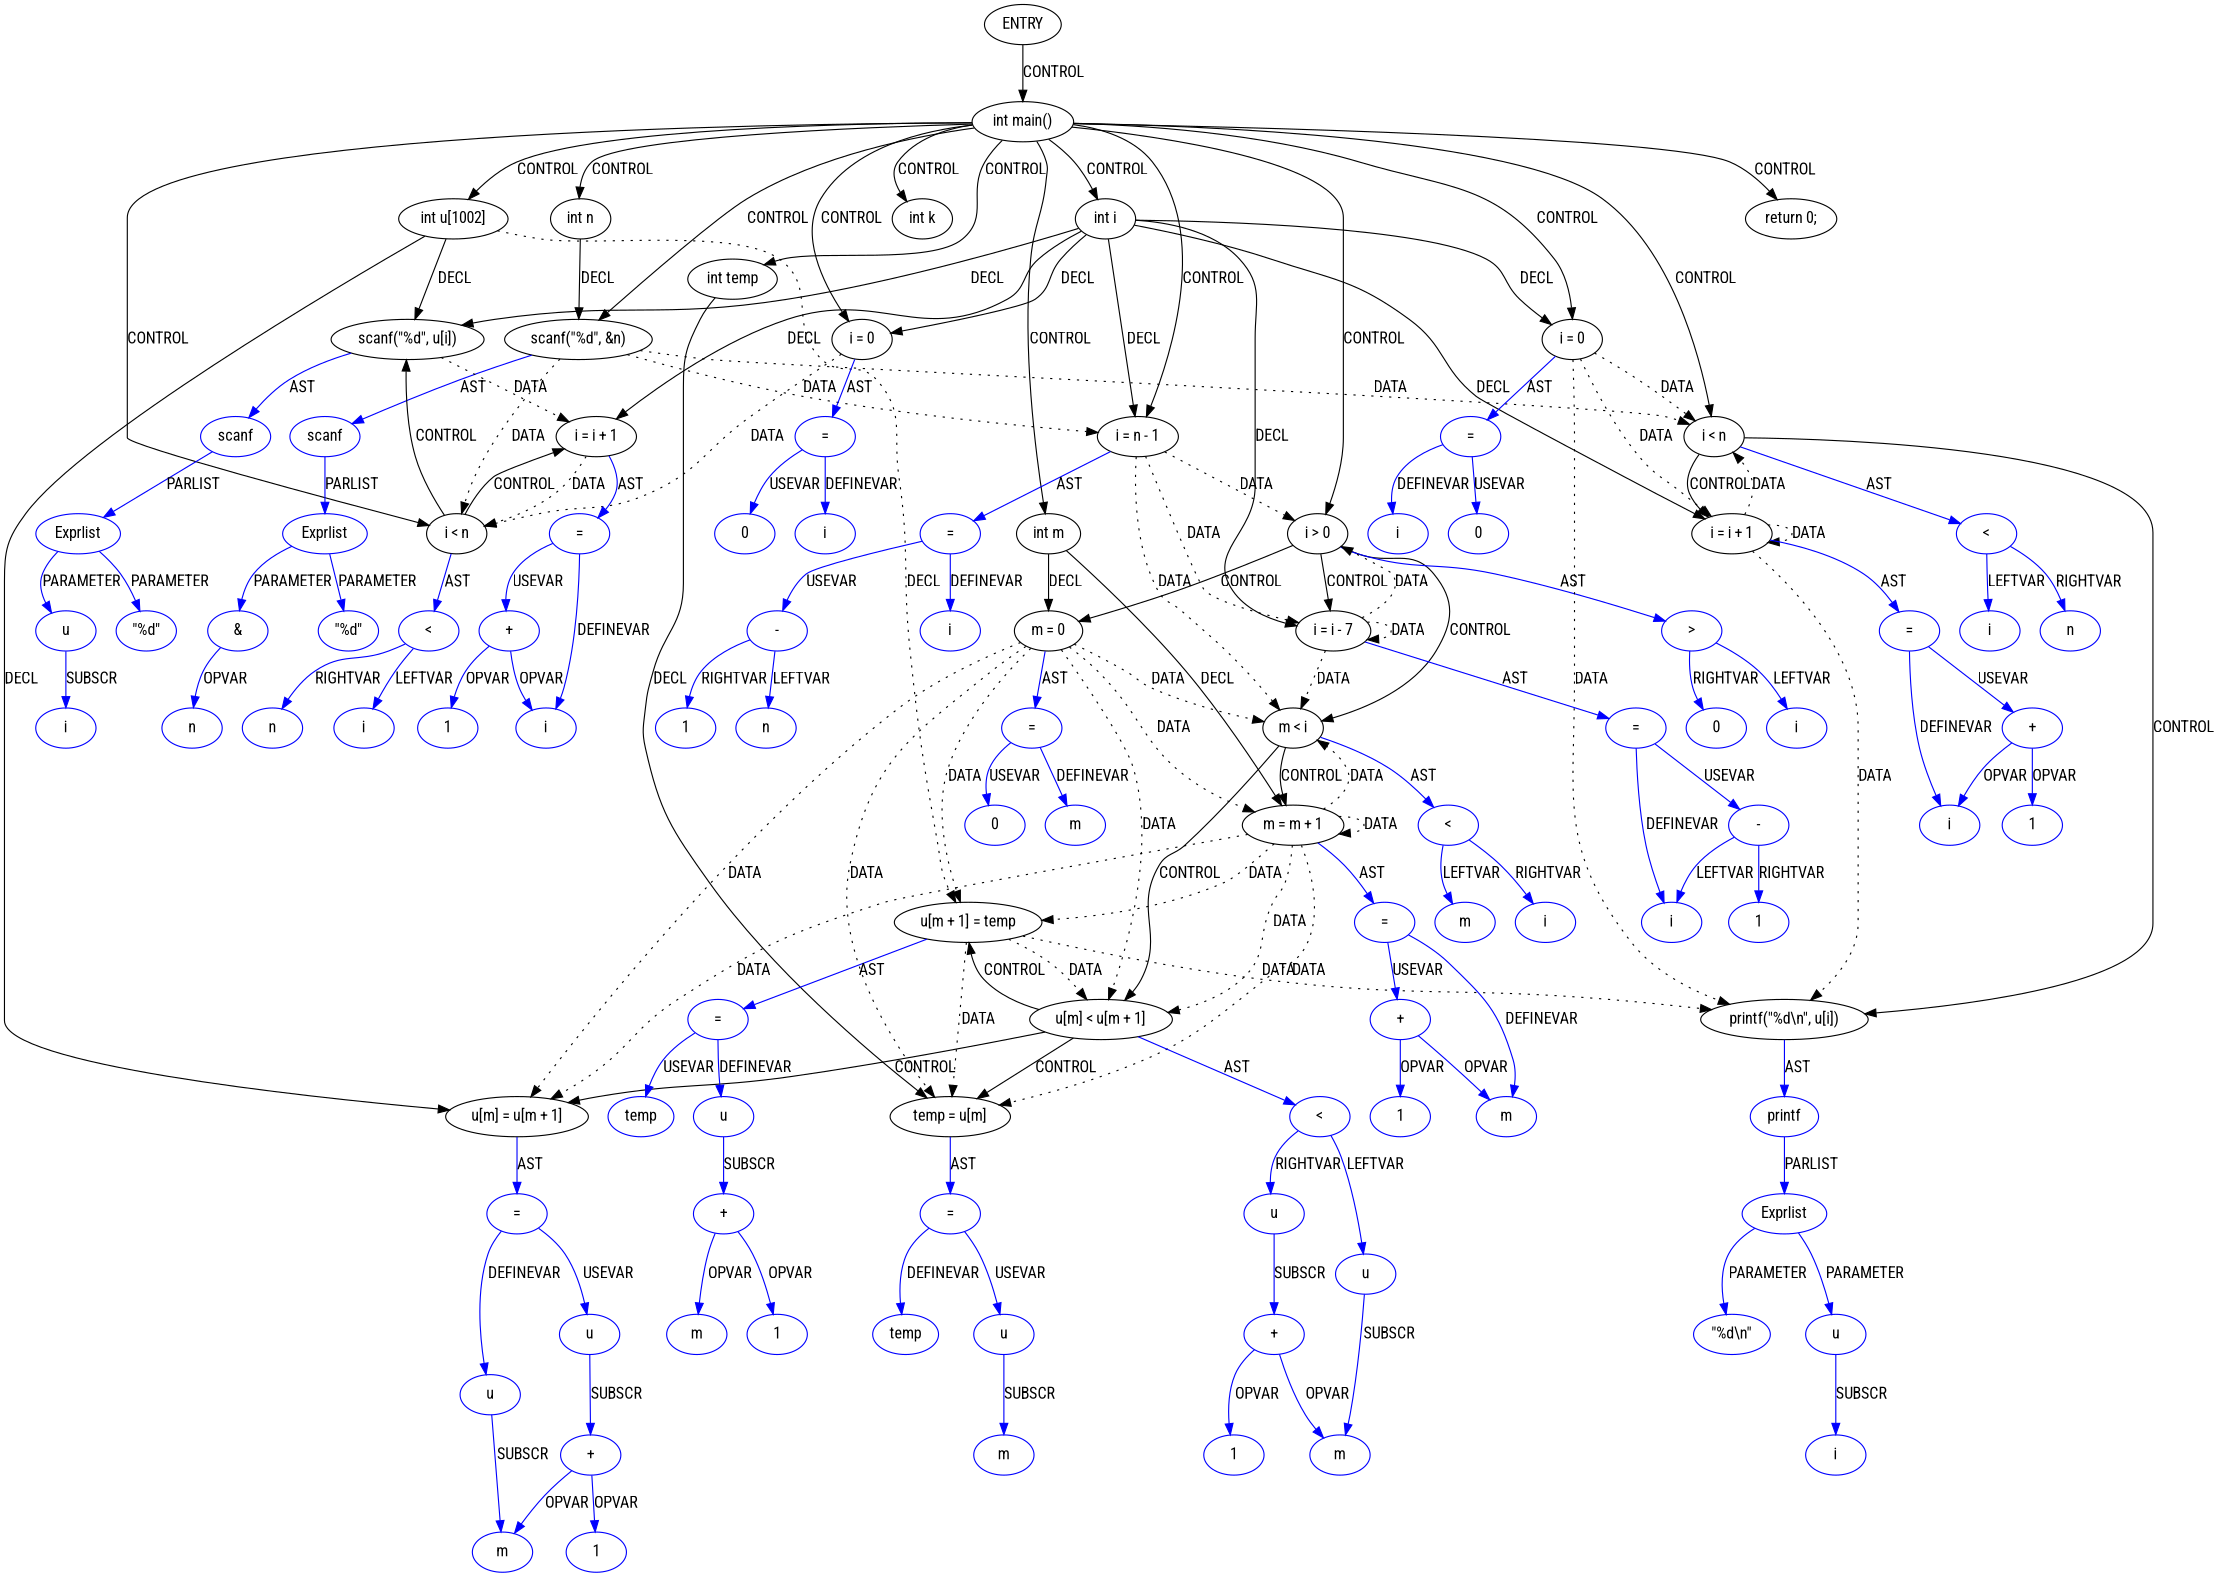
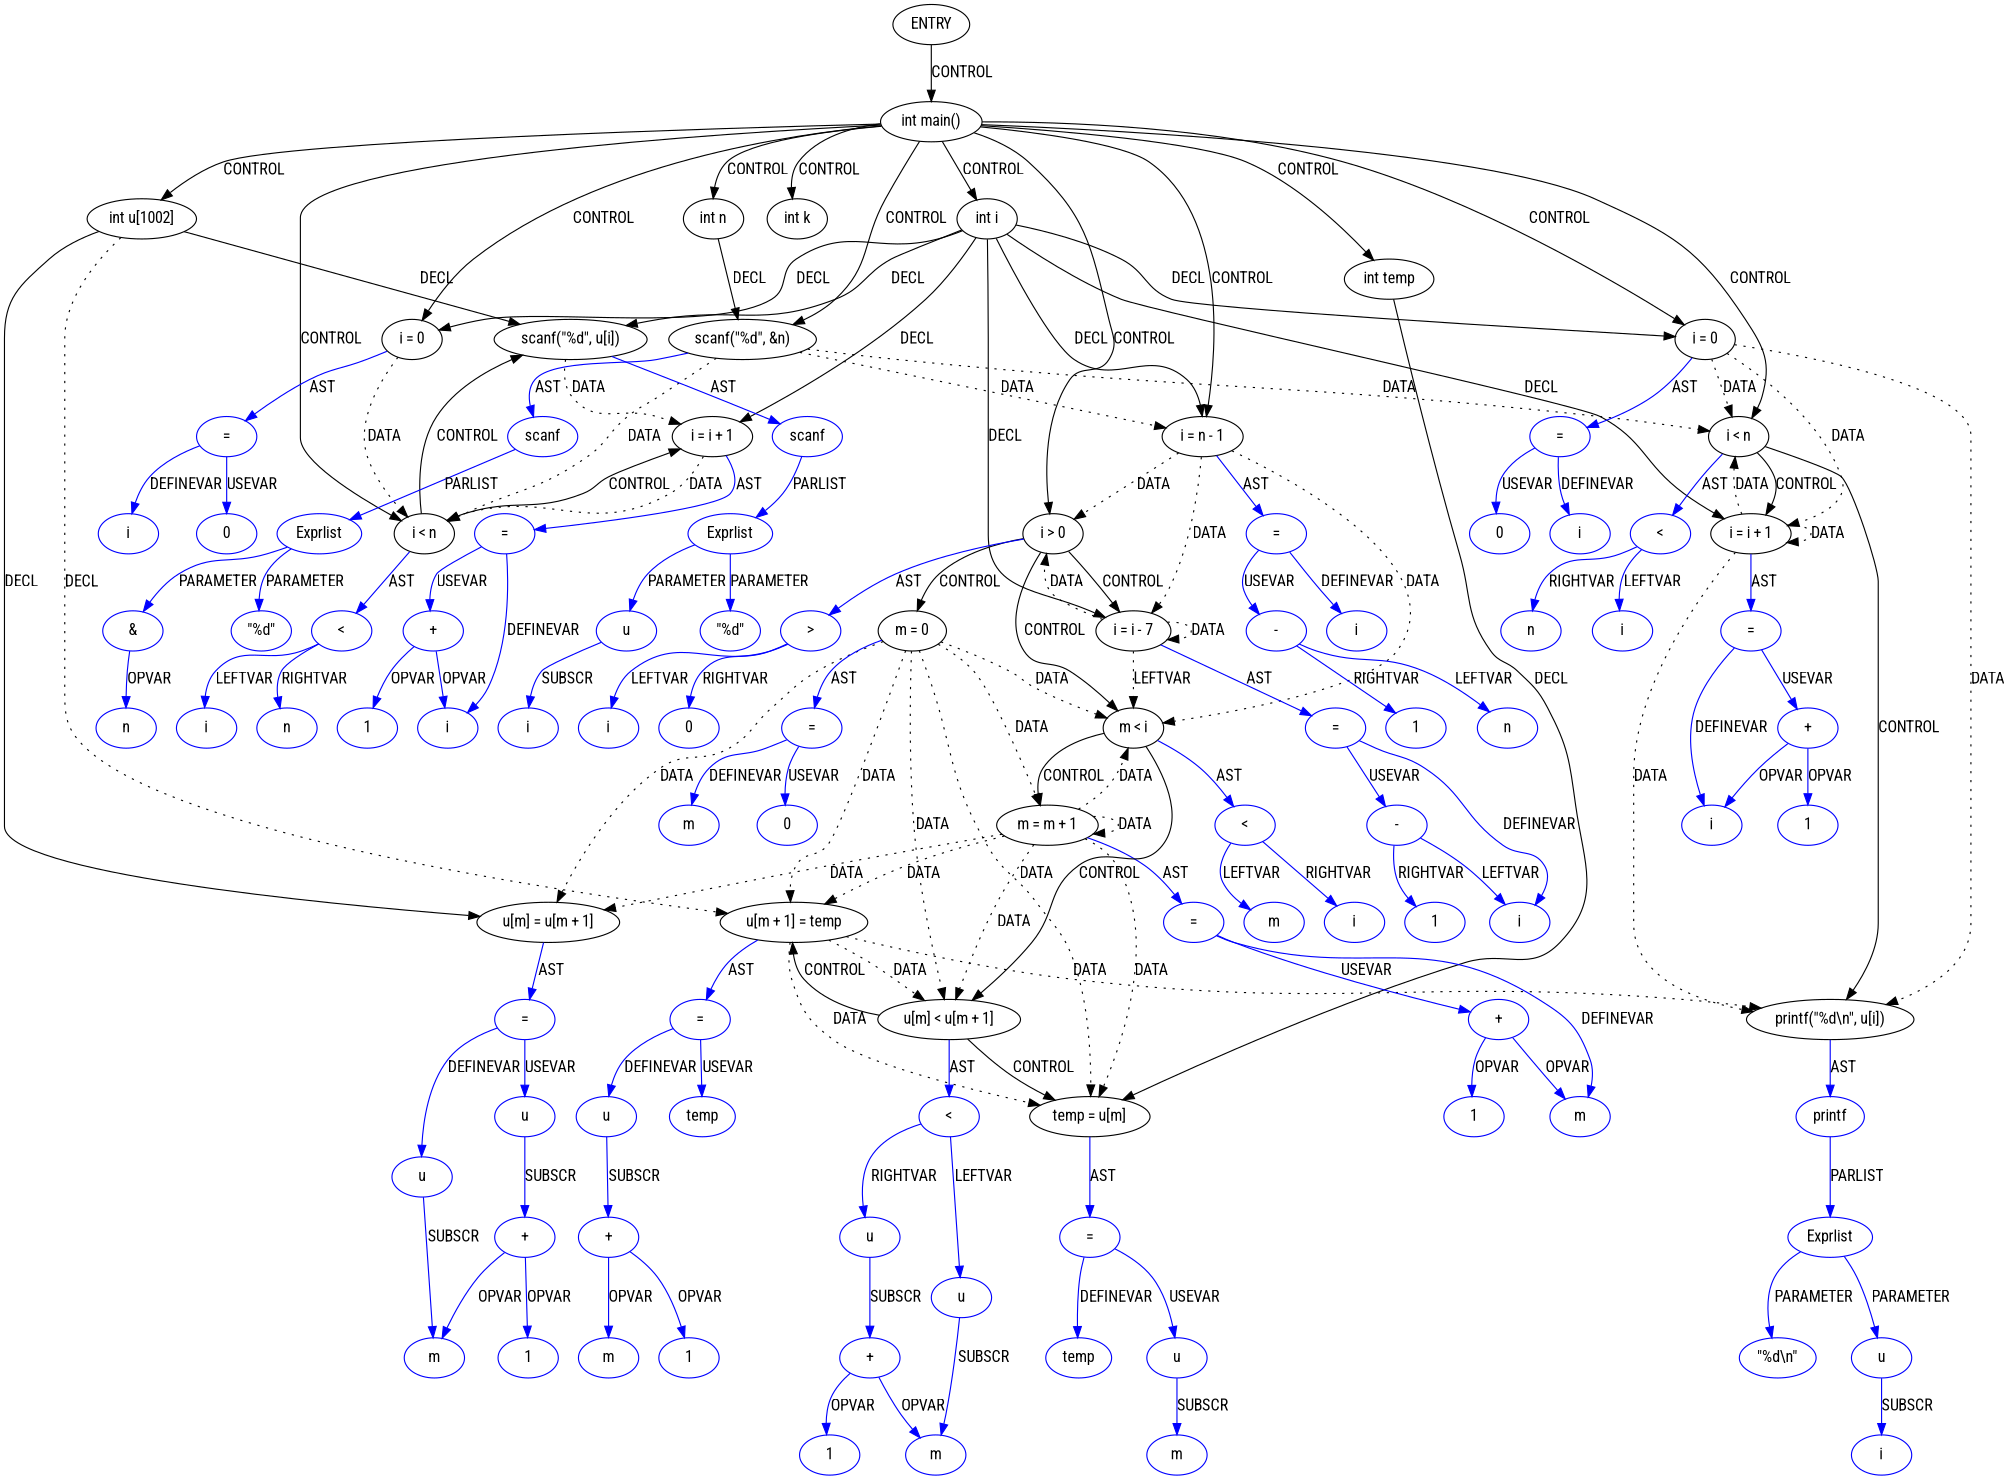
(1791, 219) -> none
(1049, 534) -> none
(1334, 679) -> (1162, 679)
(813, 1073) -> none
